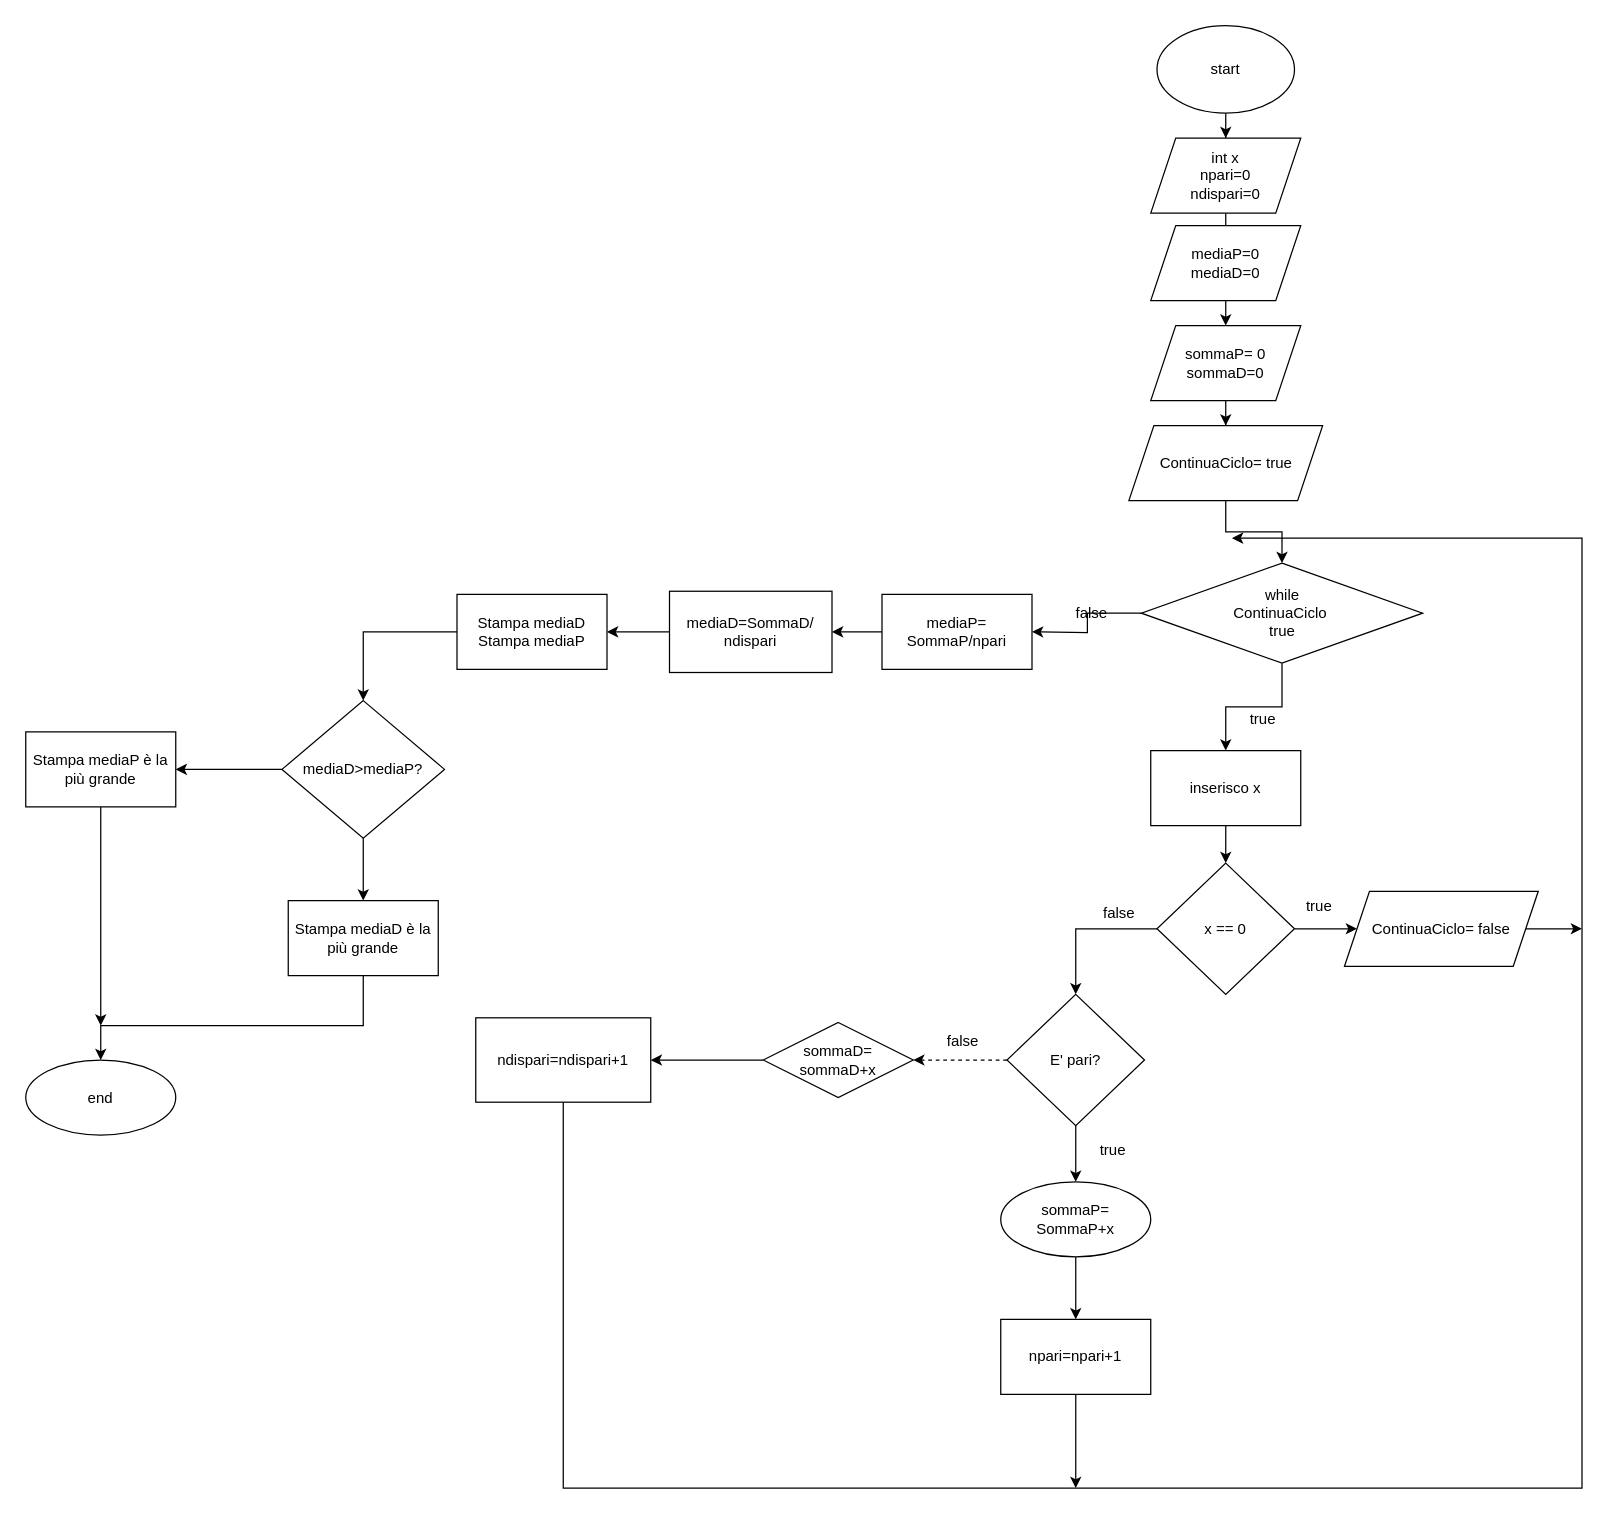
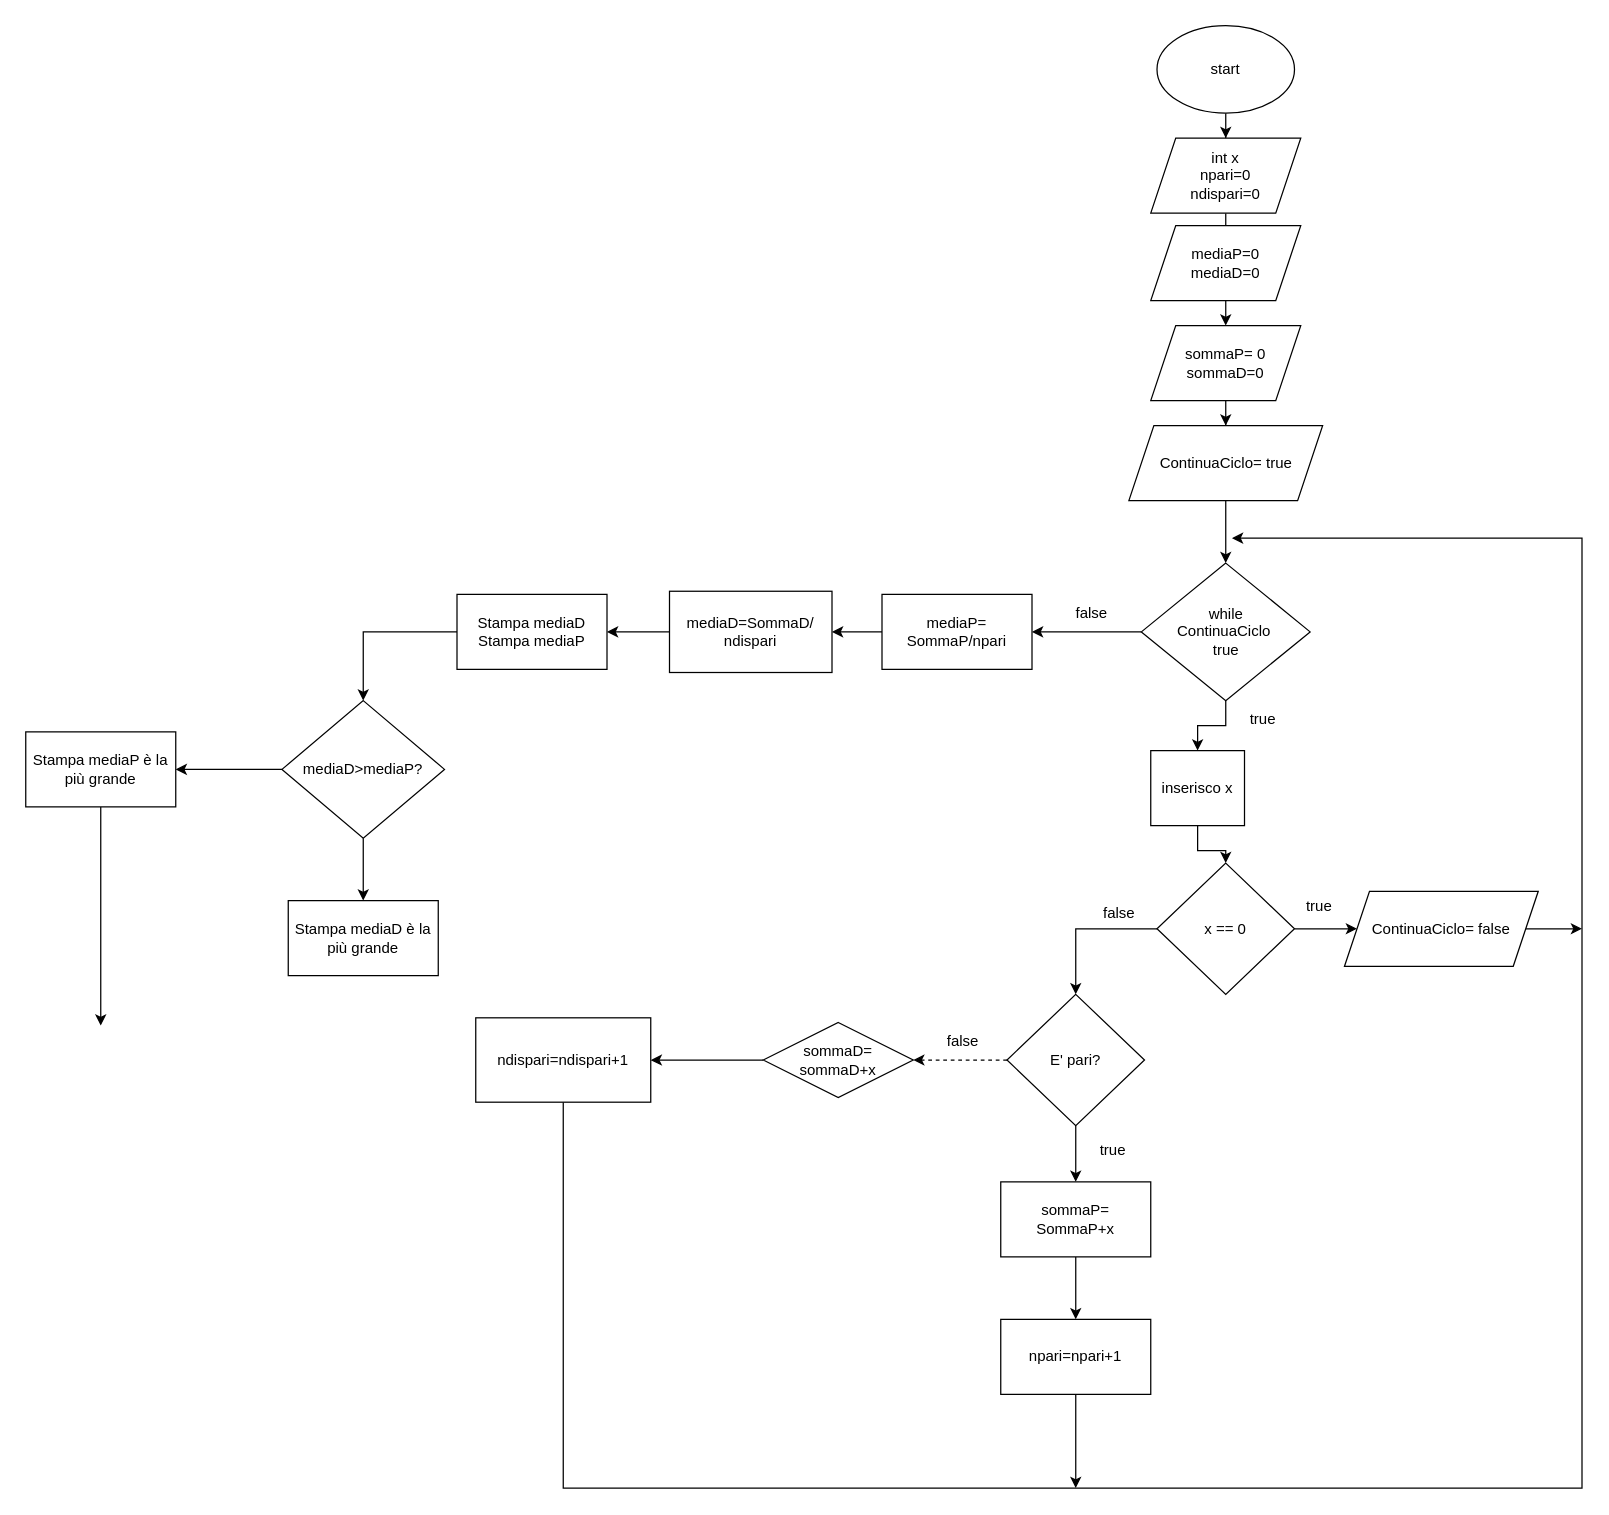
(1282, 613) -> (1226, 632)
(1226, 788) -> (1198, 788)
(244, 1026) -> none
(101, 1098) -> none
(1076, 1219) -> (1076, 1219)
